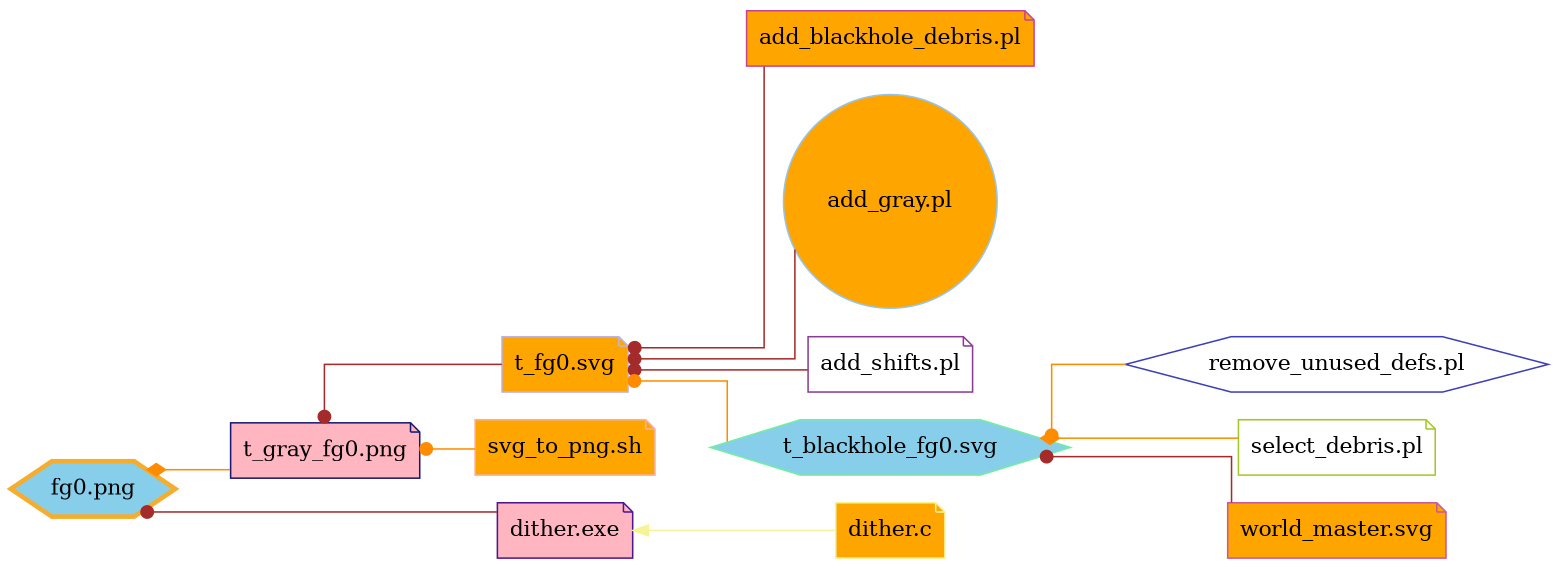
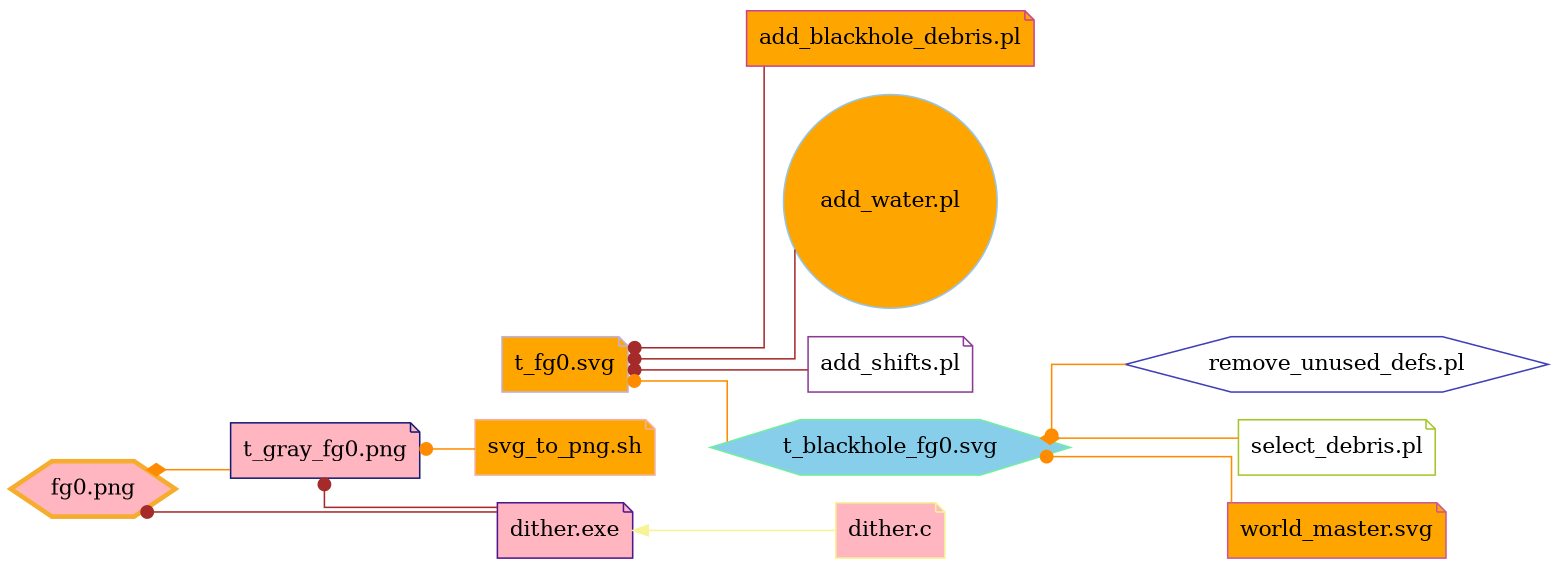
(890, 201) -> (890, 201)
(390, 364) -> (402, 507)
(1165, 457) -> (1165, 457)
(93, 489) -> (93, 489)
(890, 530) -> (890, 530)
